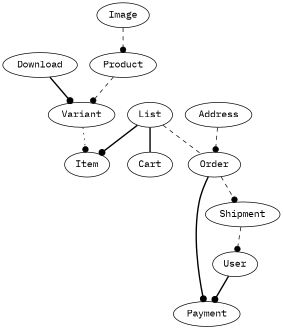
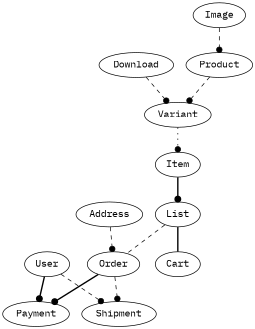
(59, 88) -> (155, 88)
(121, 138) -> (178, 187)
(239, 237) -> (84, 289)
